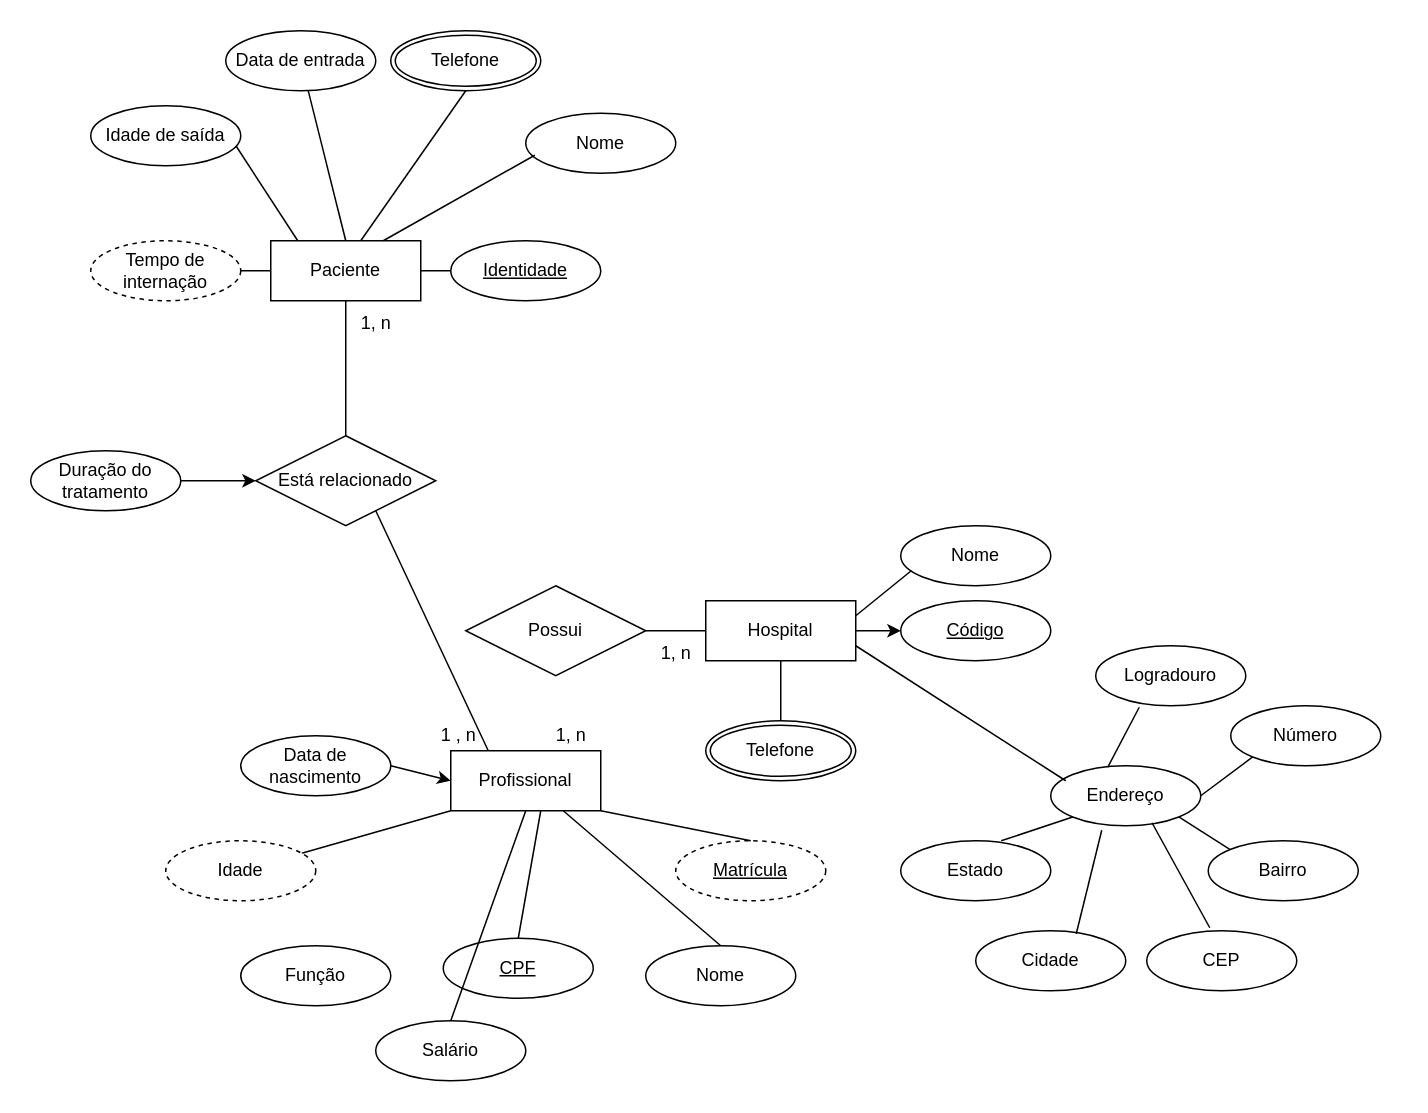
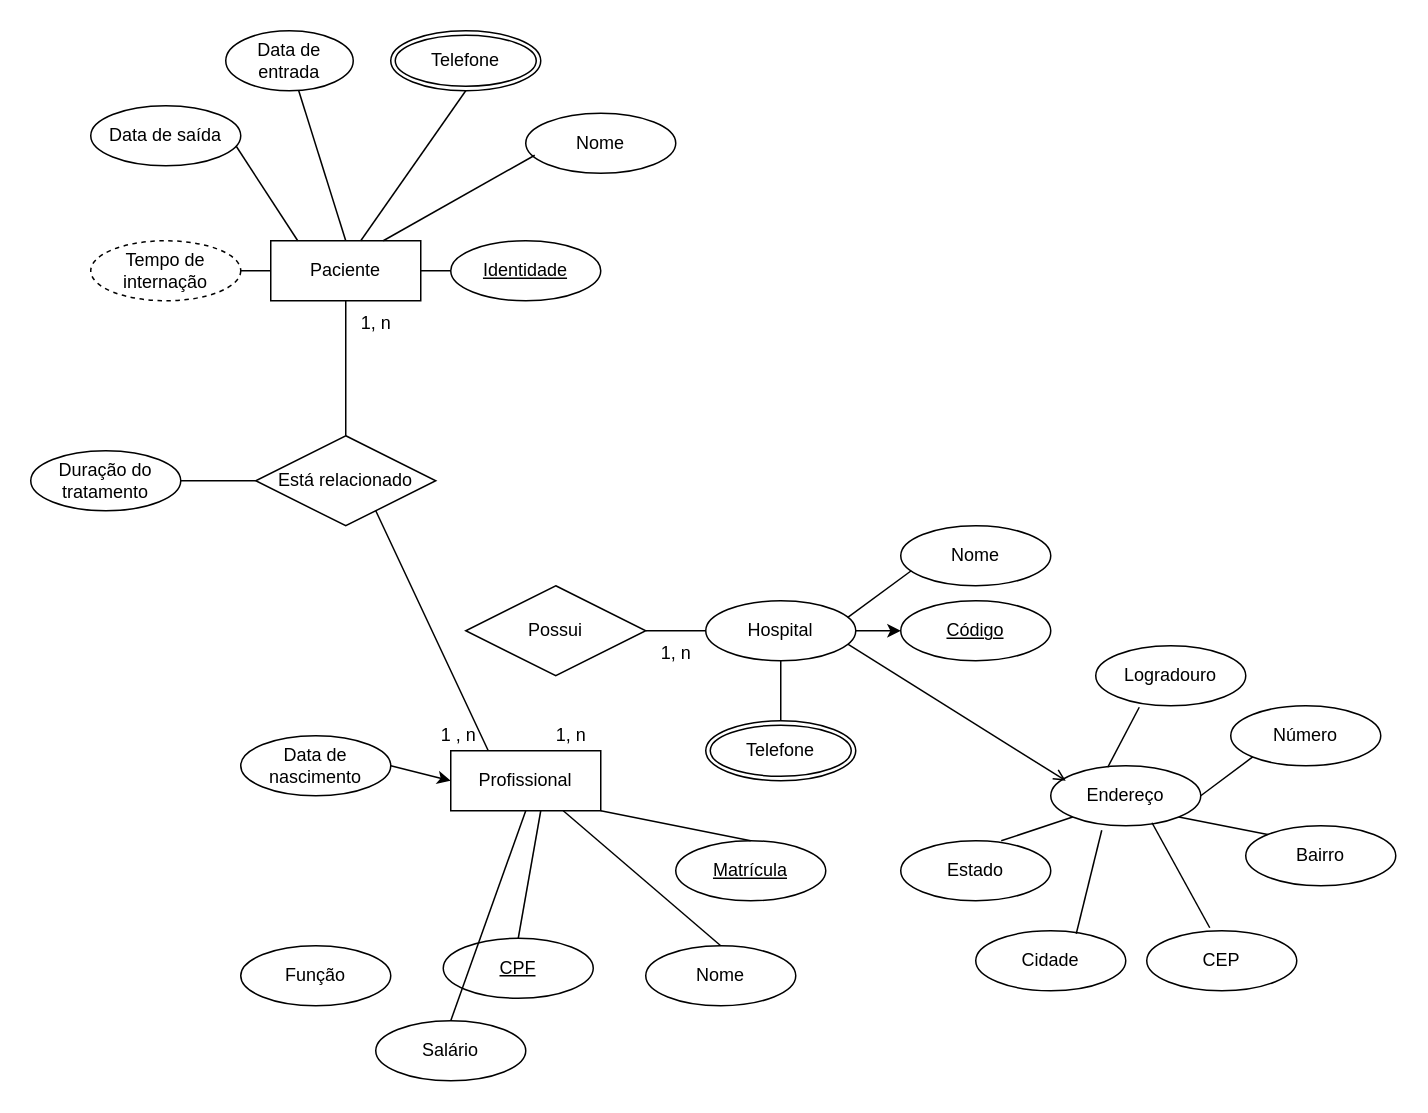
(301, 61) -> (290, 61)
(166, 136) -> (166, 136)
(244, 481) -> (248, 481)
(781, 631) -> (781, 631)
(1062, 778) -> (1060, 777)
(376, 832) -> none
(241, 871) -> none
(751, 871) -> (751, 871)
(1283, 871) -> (1321, 856)
